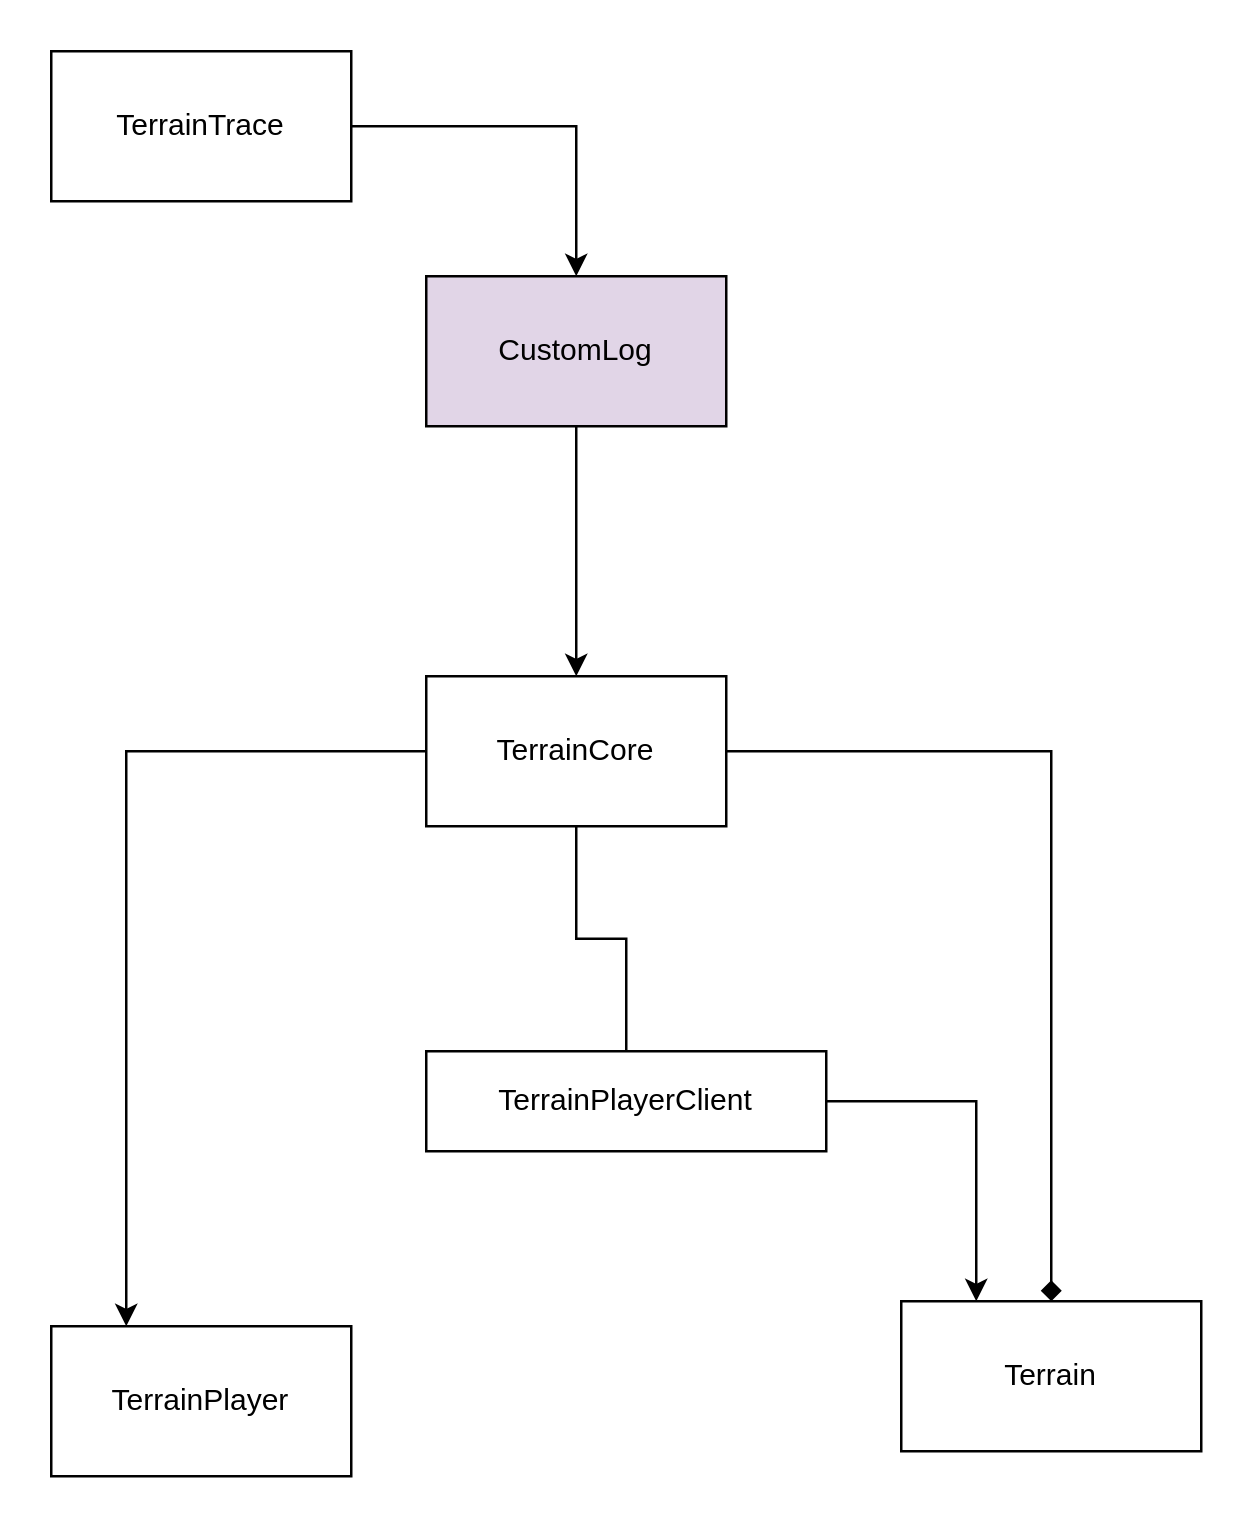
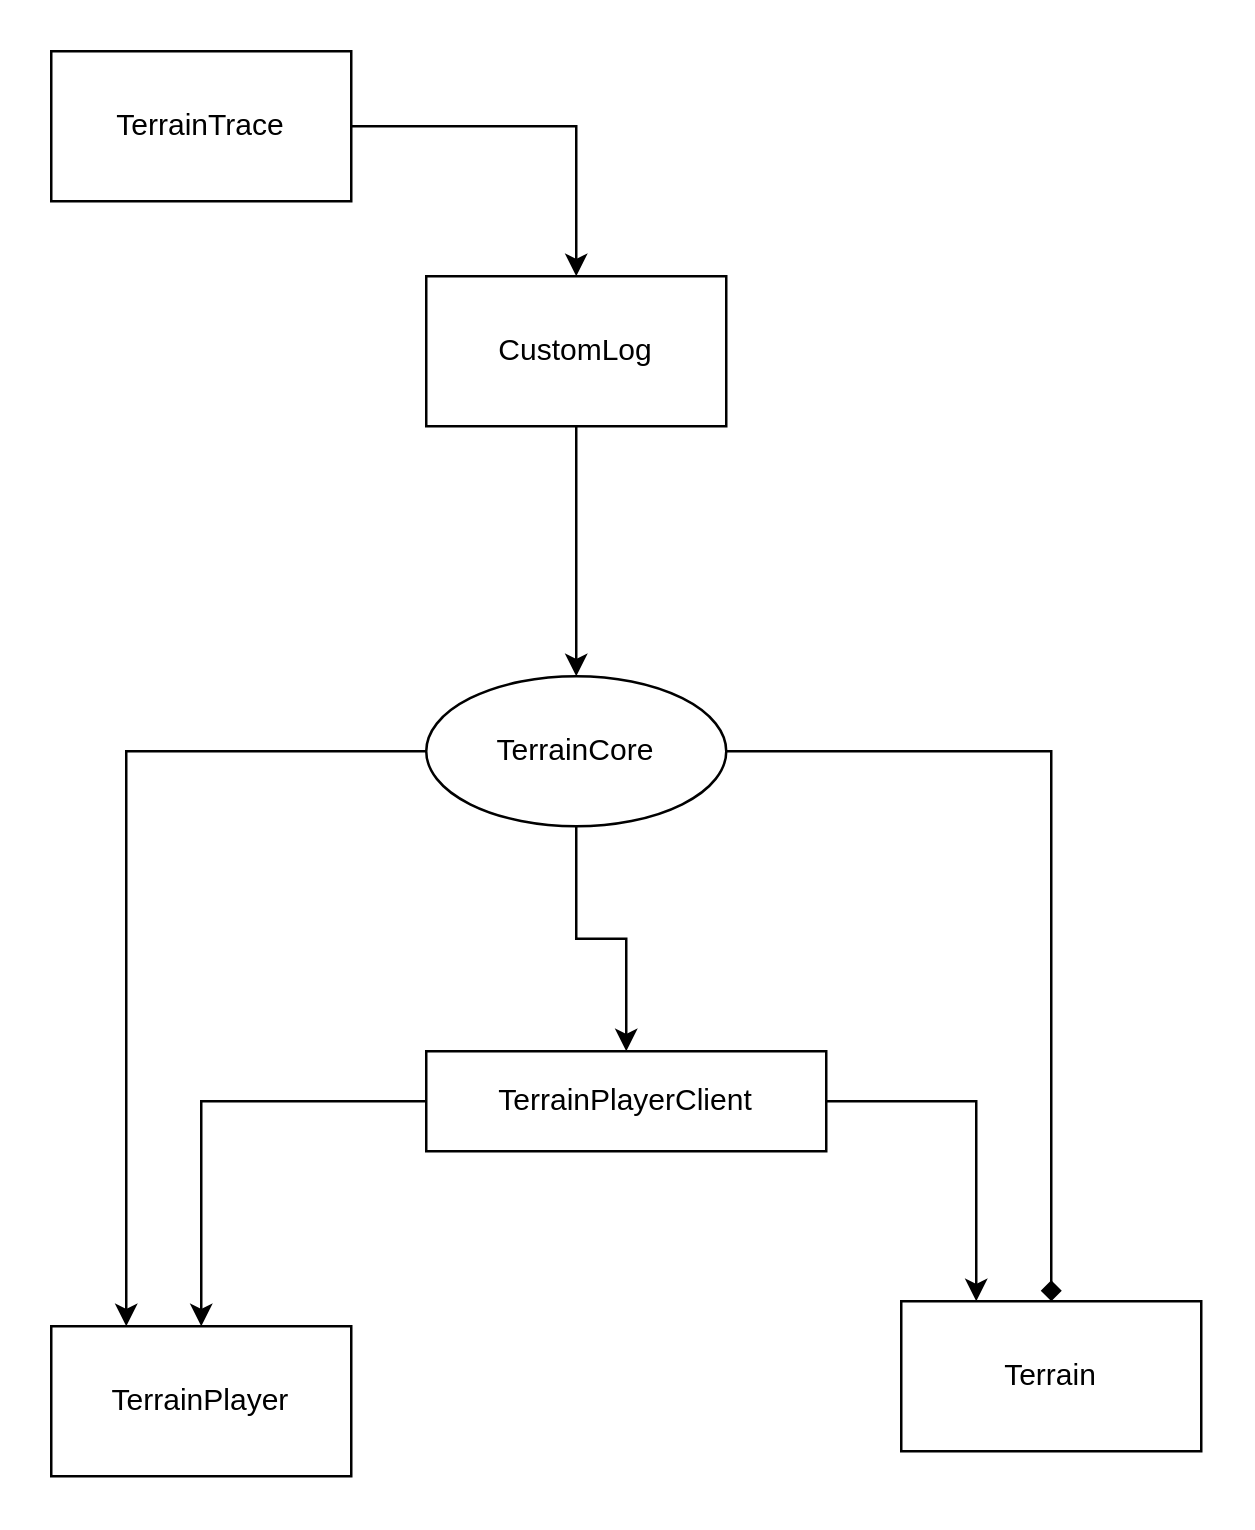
(576, 351) -> (576, 351)
(576, 751) -> (576, 751)
(626, 1040) -> (626, 1033)
none -> (209, 1101)
